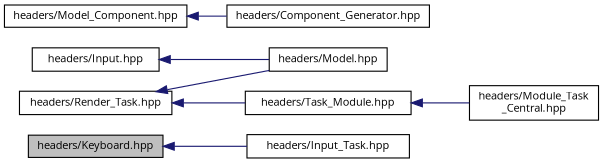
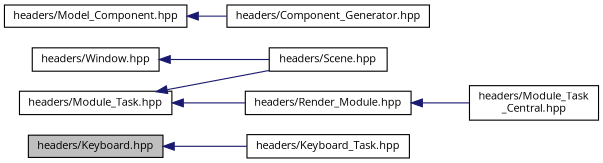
(96, 60) -> (96, 60)
(328, 60) -> (328, 60)
(96, 103) -> (96, 103)
(328, 103) -> (328, 103)
(328, 146) -> (328, 146)
